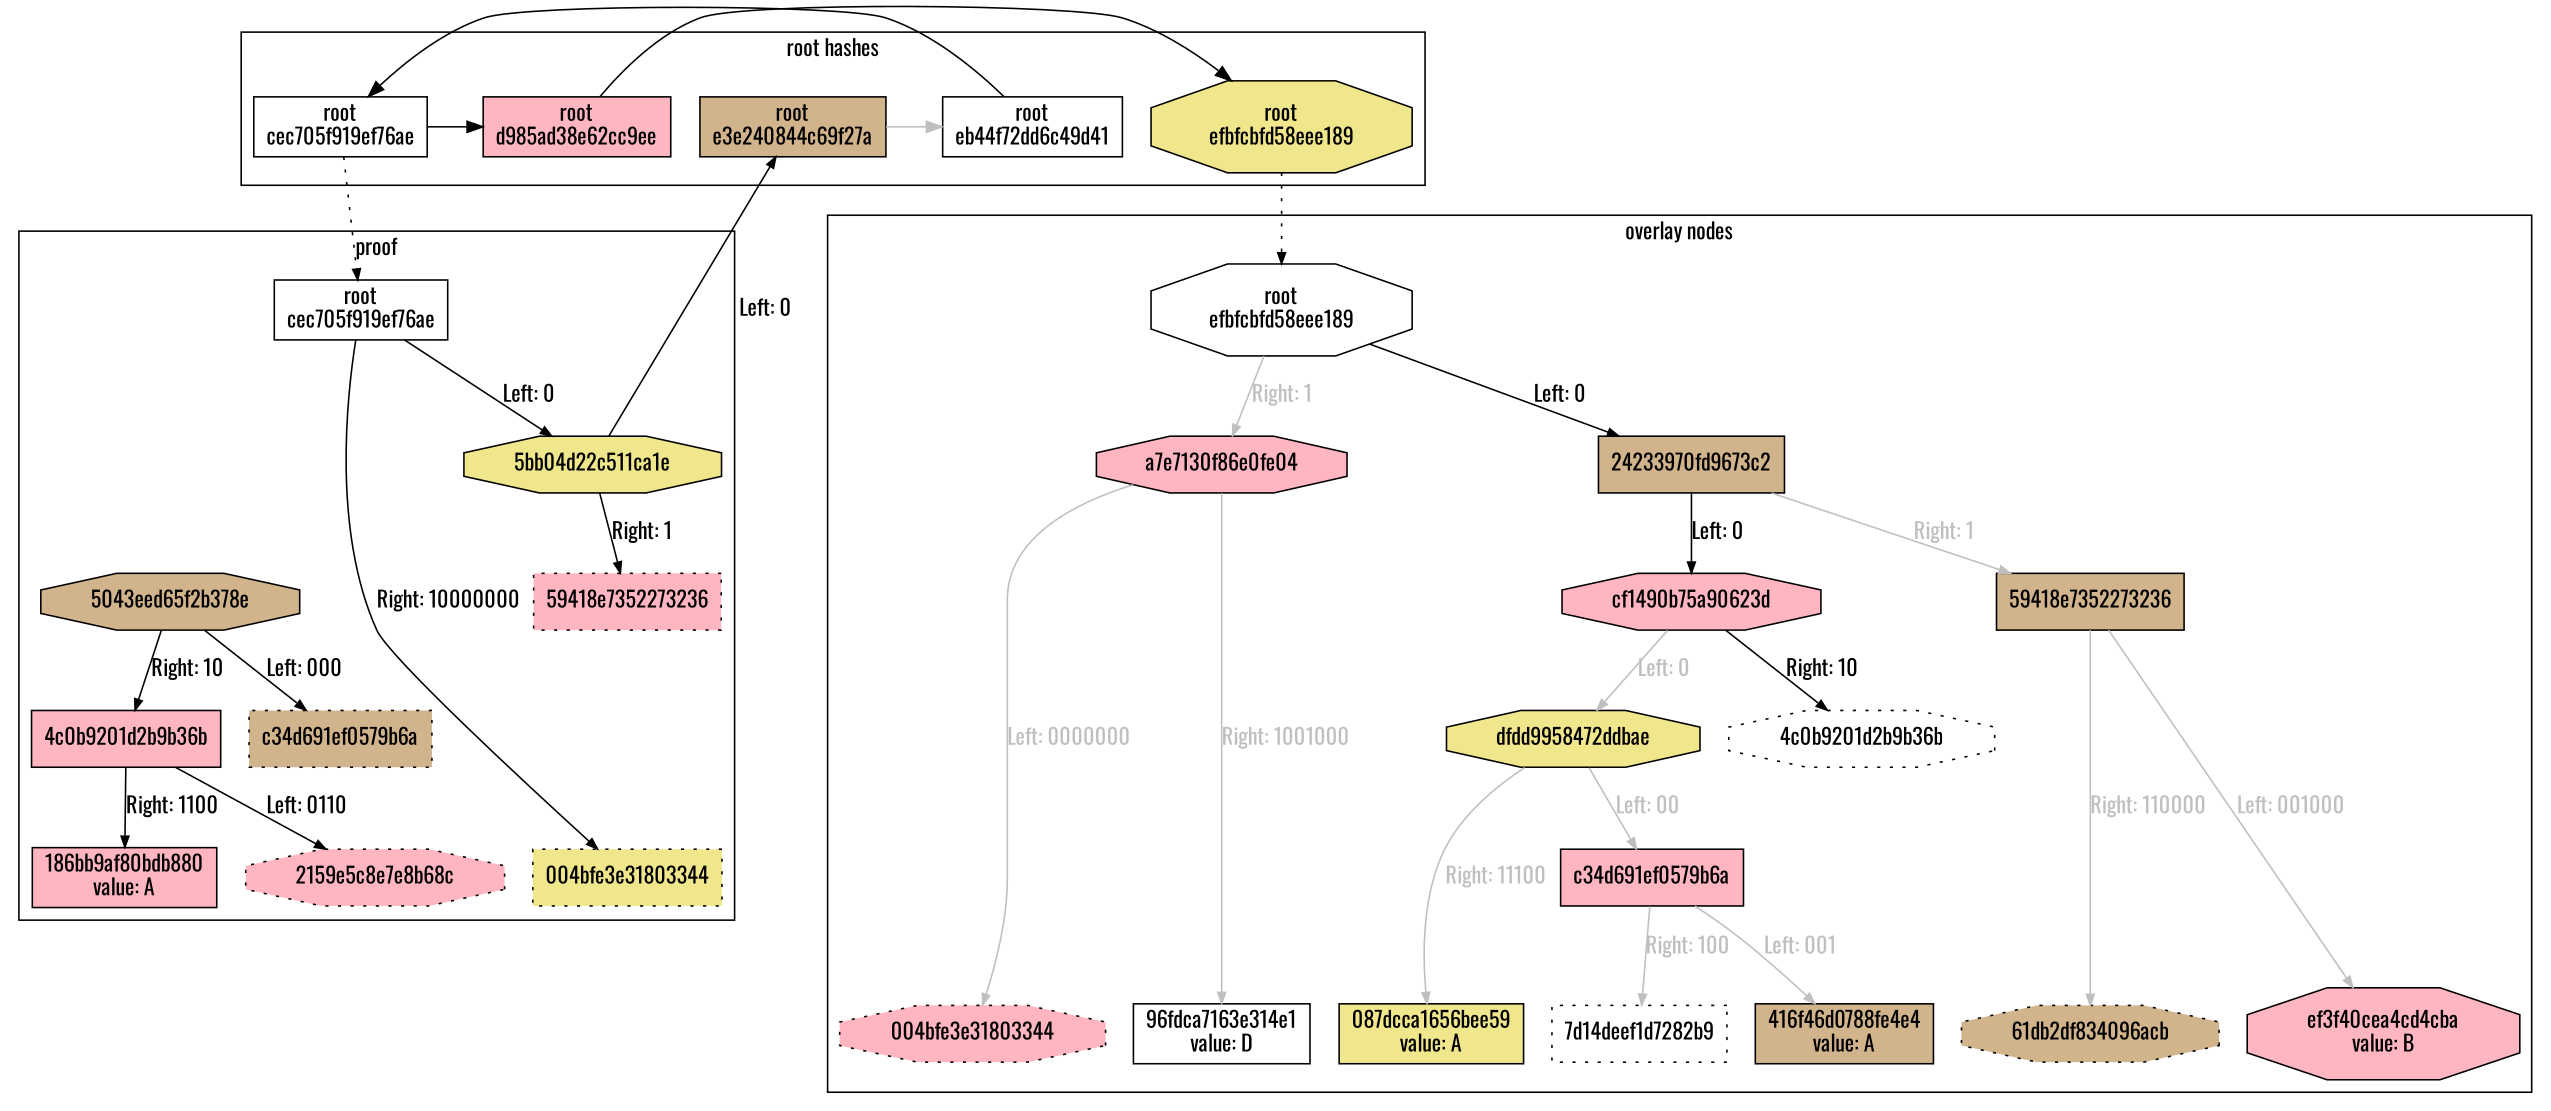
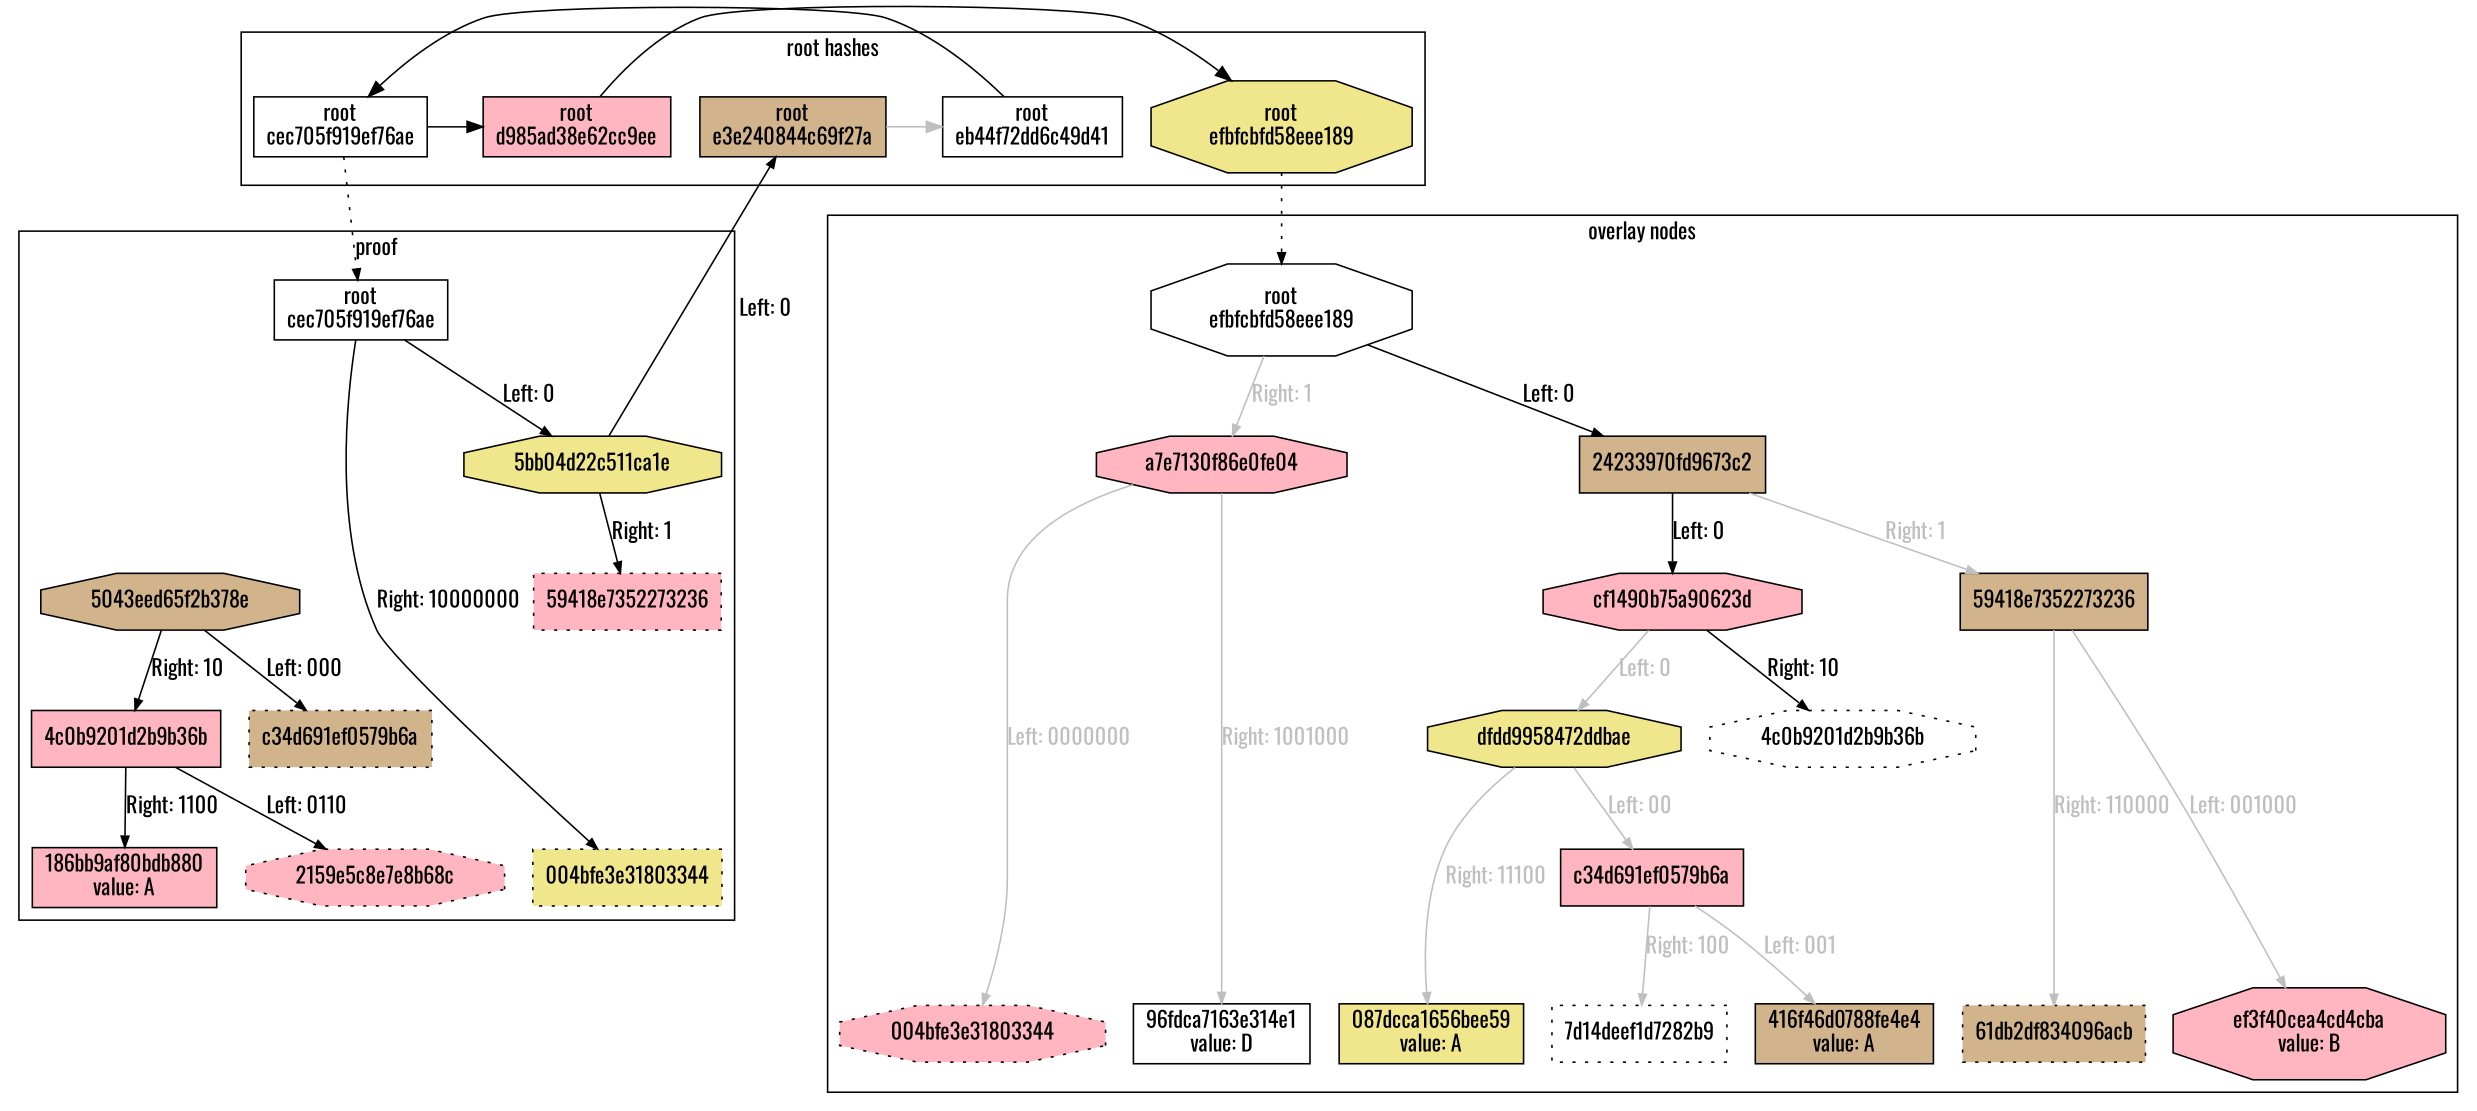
(2090, 1034) -> (2054, 1034)
